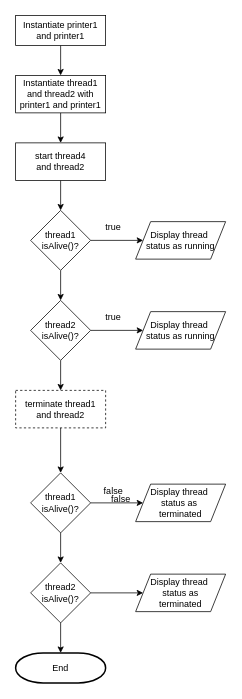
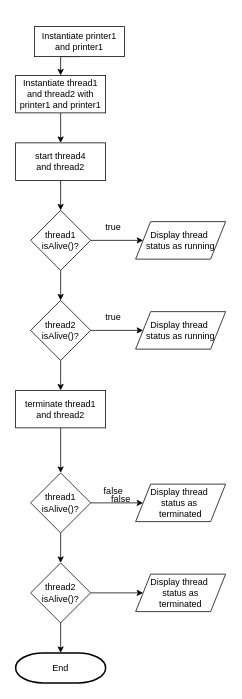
(60, 30) -> (79, 42)
(60, 409) -> (60, 409)
